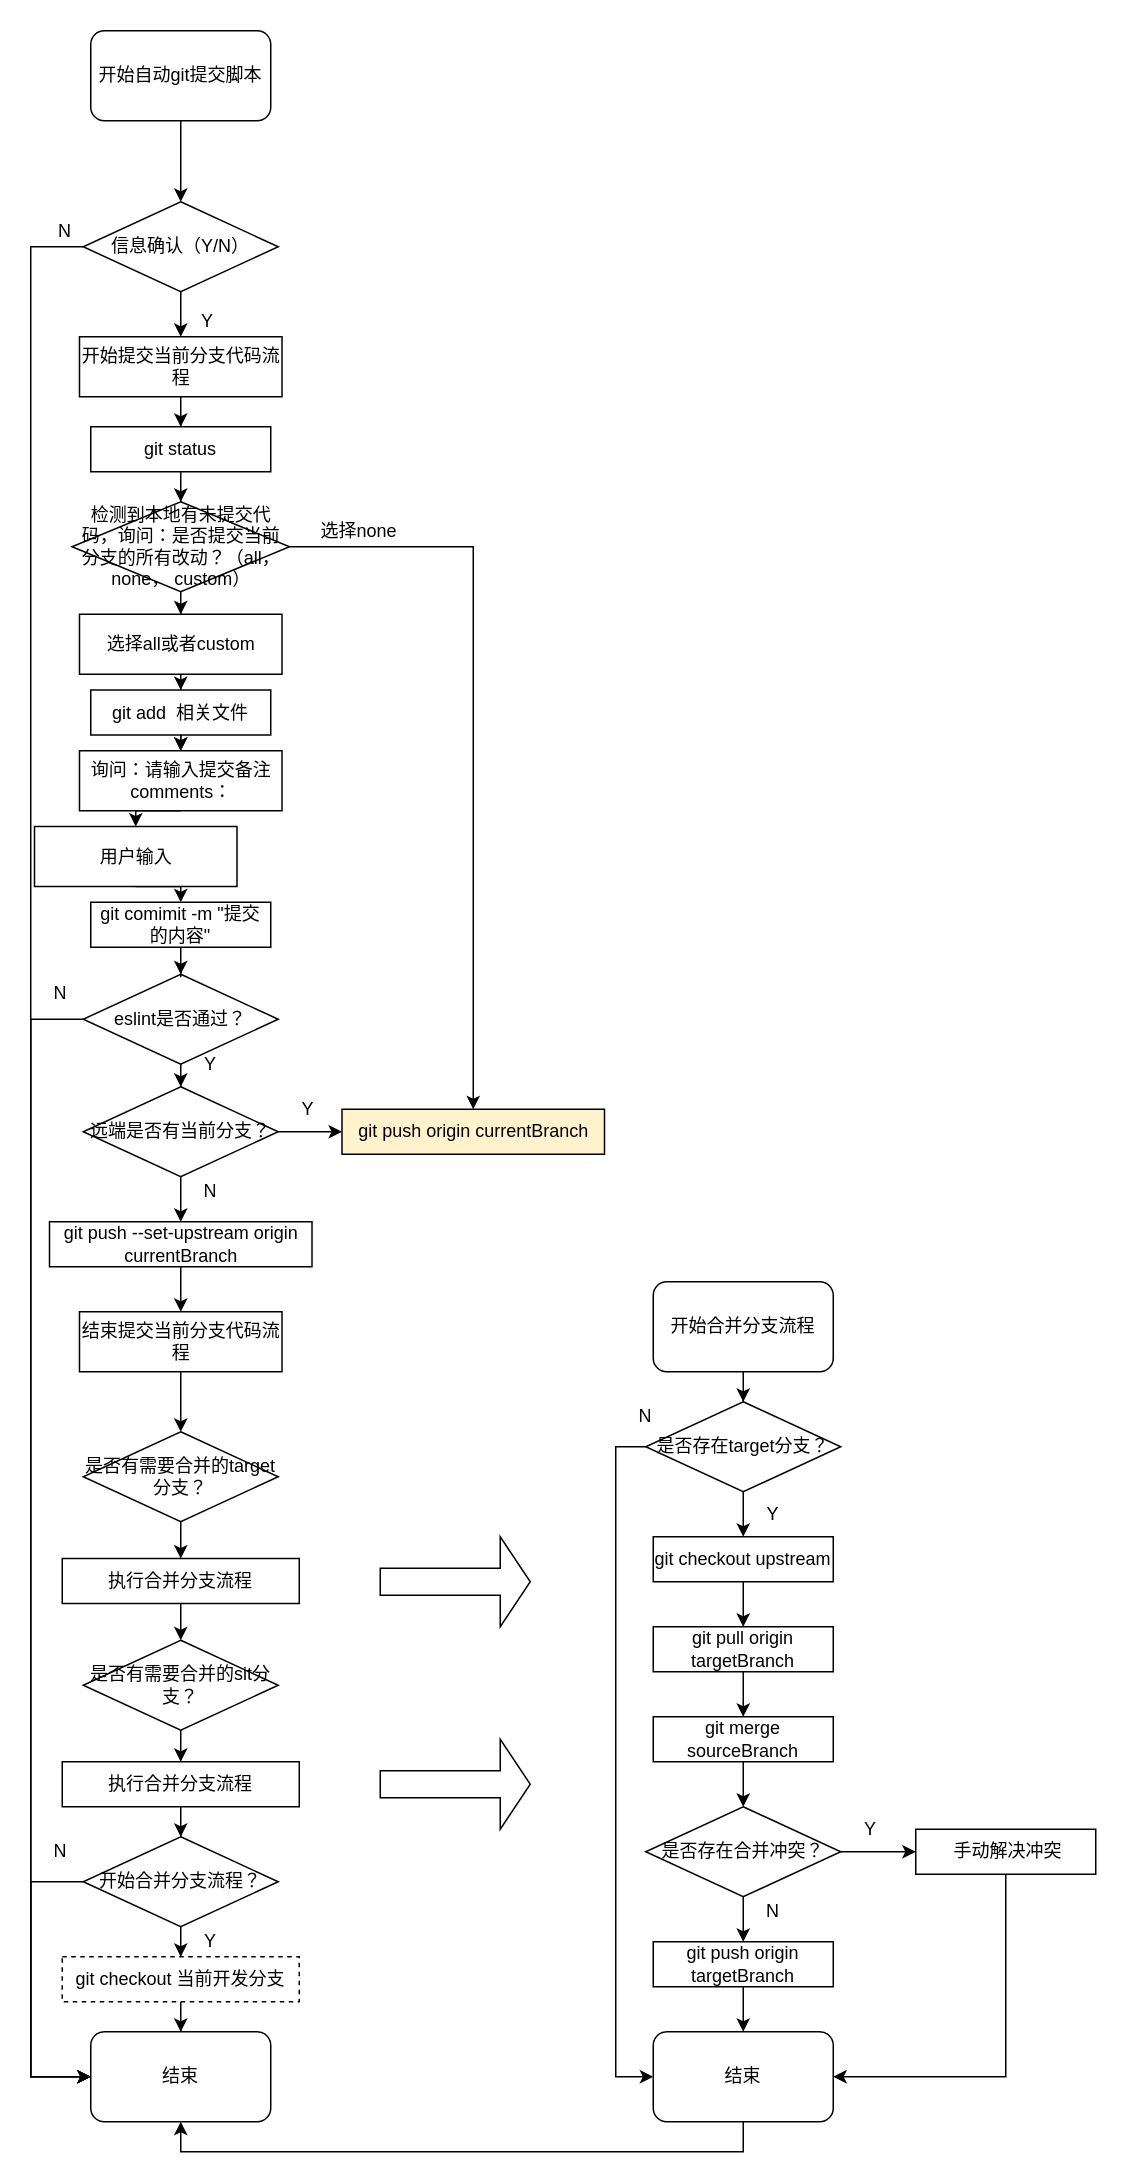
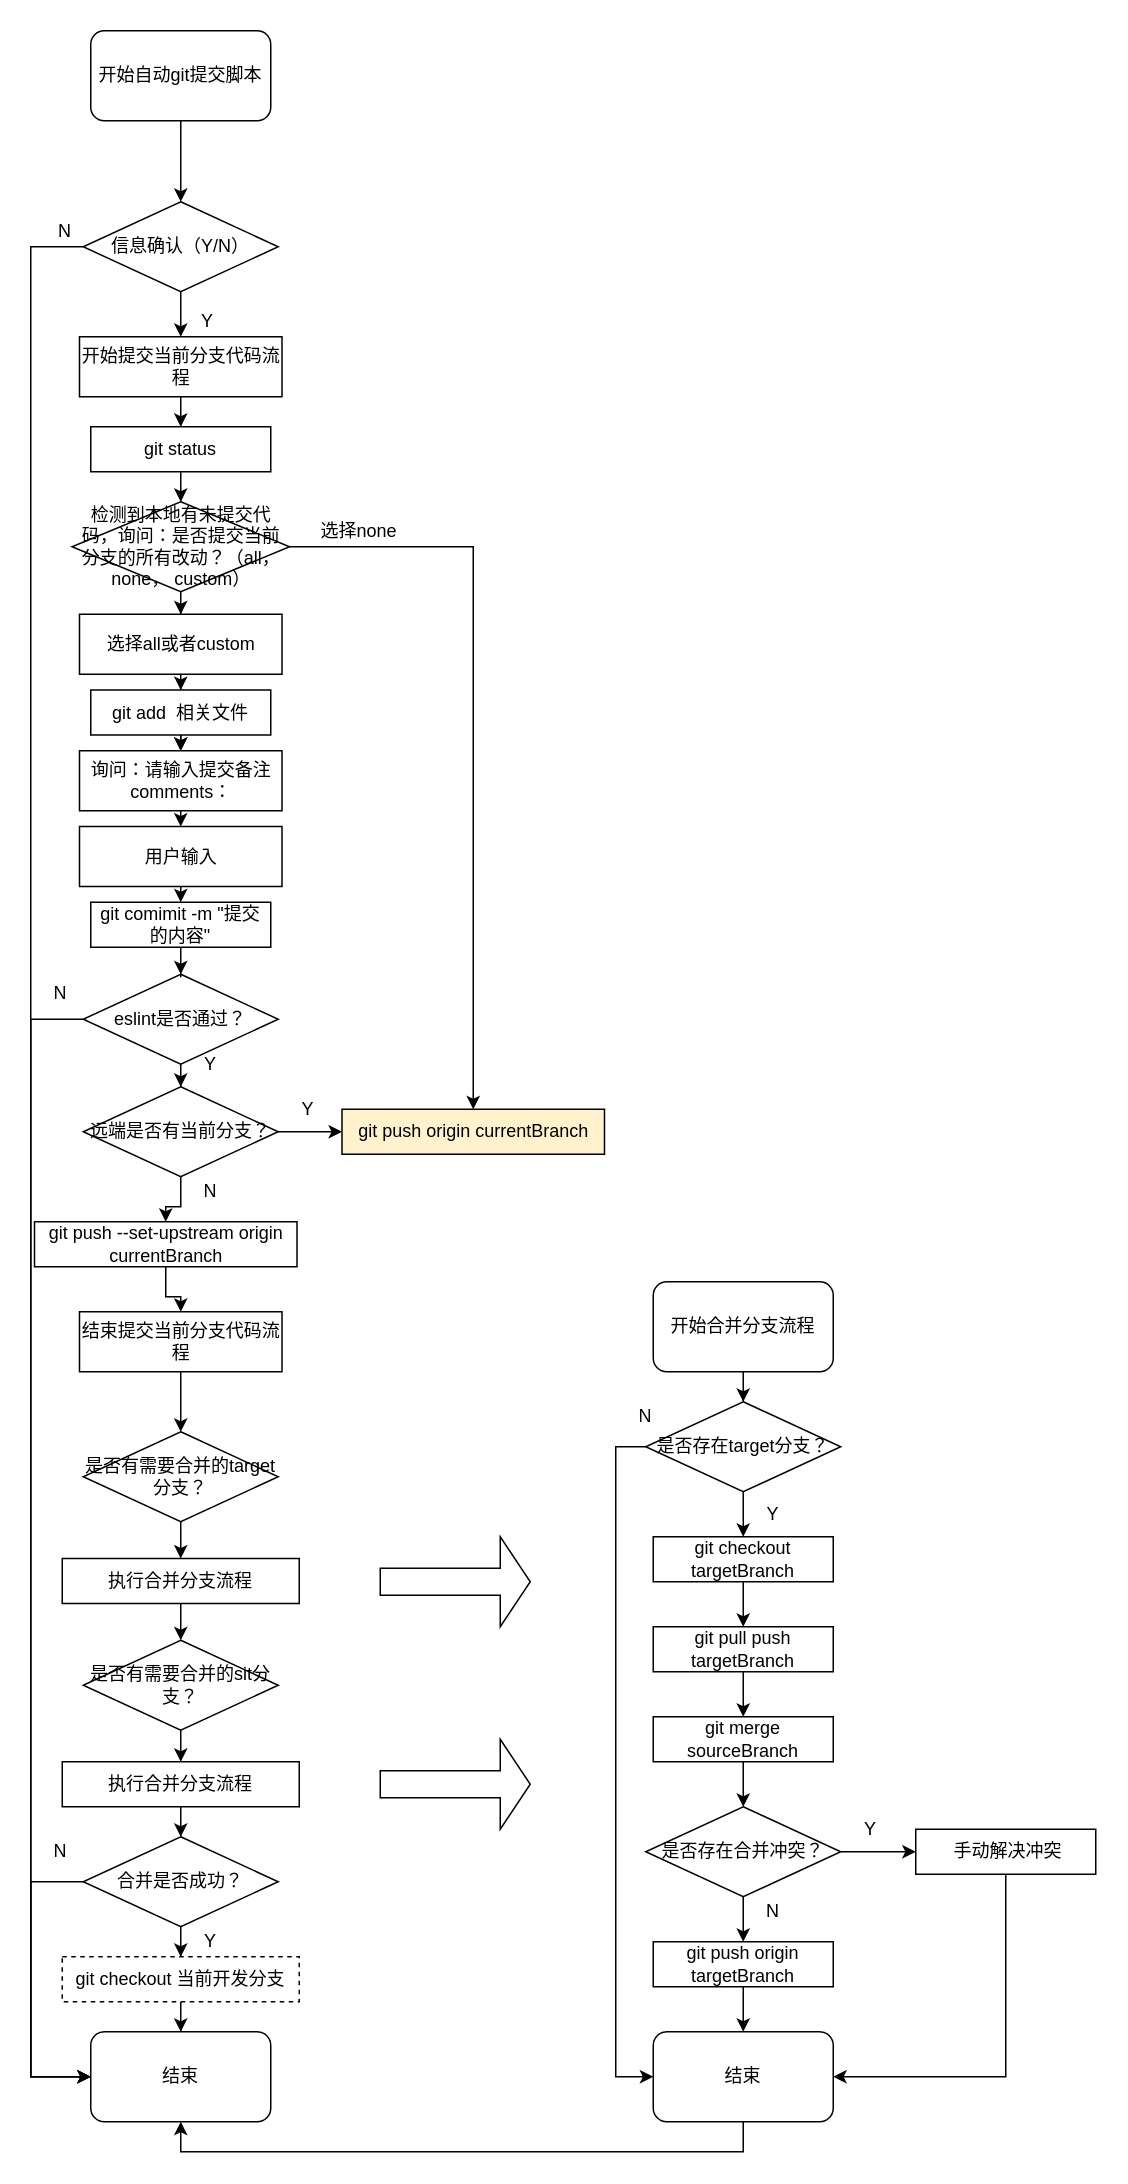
(136, 857) -> (181, 857)
(181, 1244) -> (166, 1244)
(743, 1559) -> (743, 1559)
(743, 1649) -> (743, 1649)
(181, 1882) -> (181, 1882)
